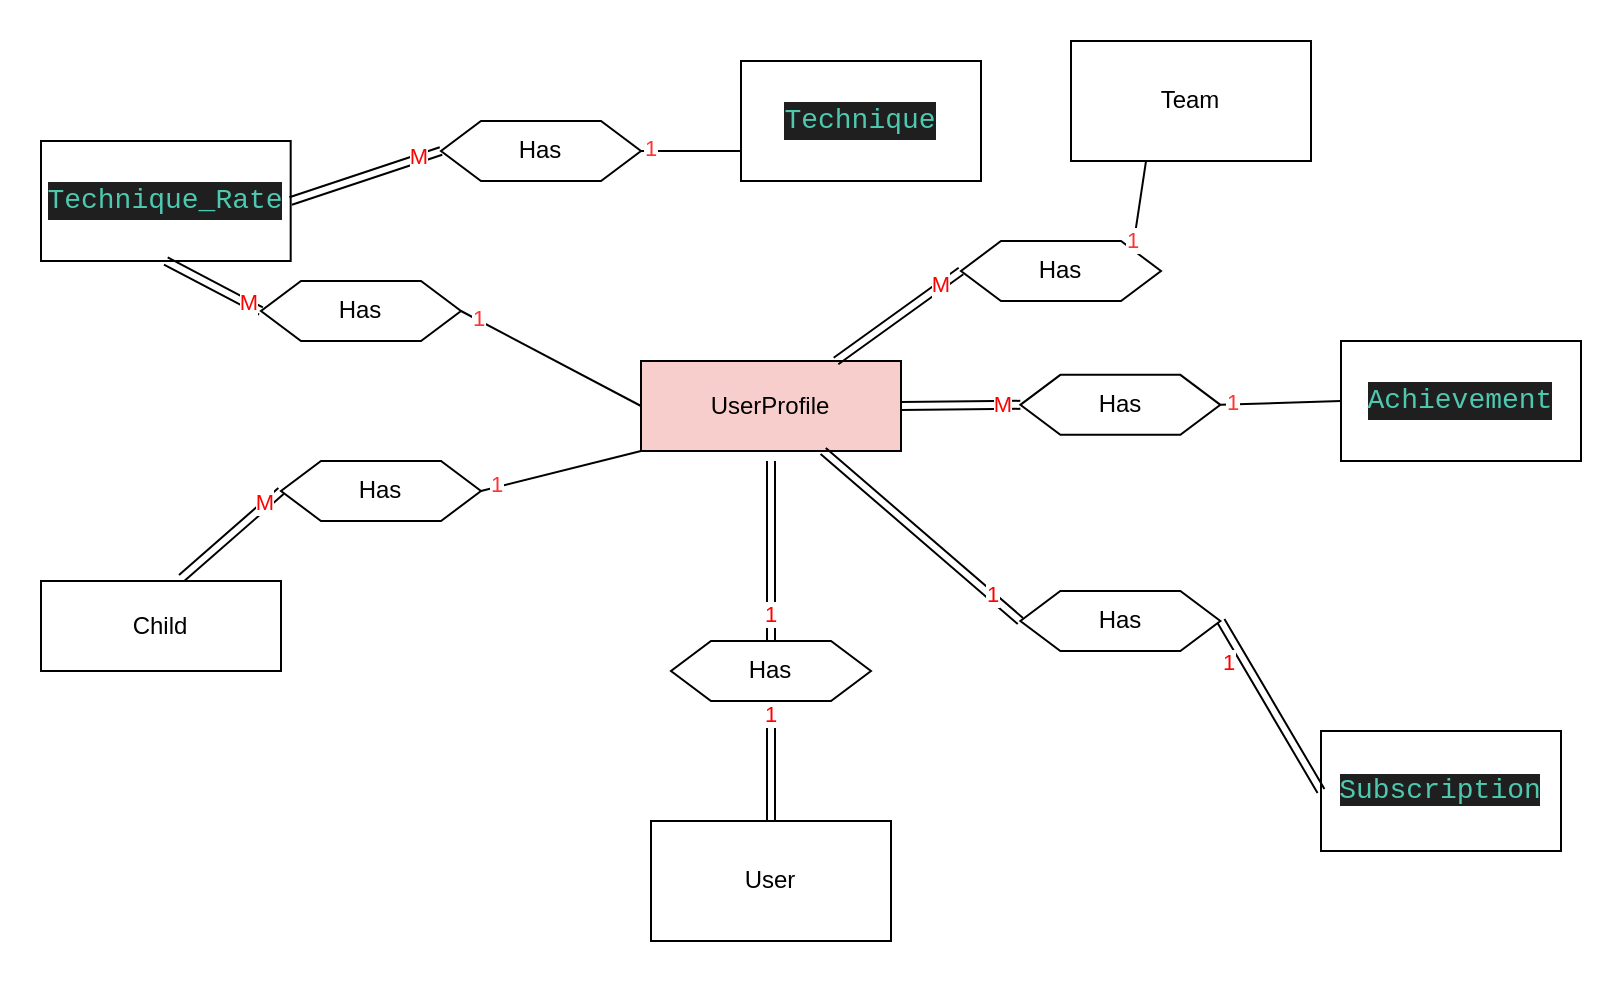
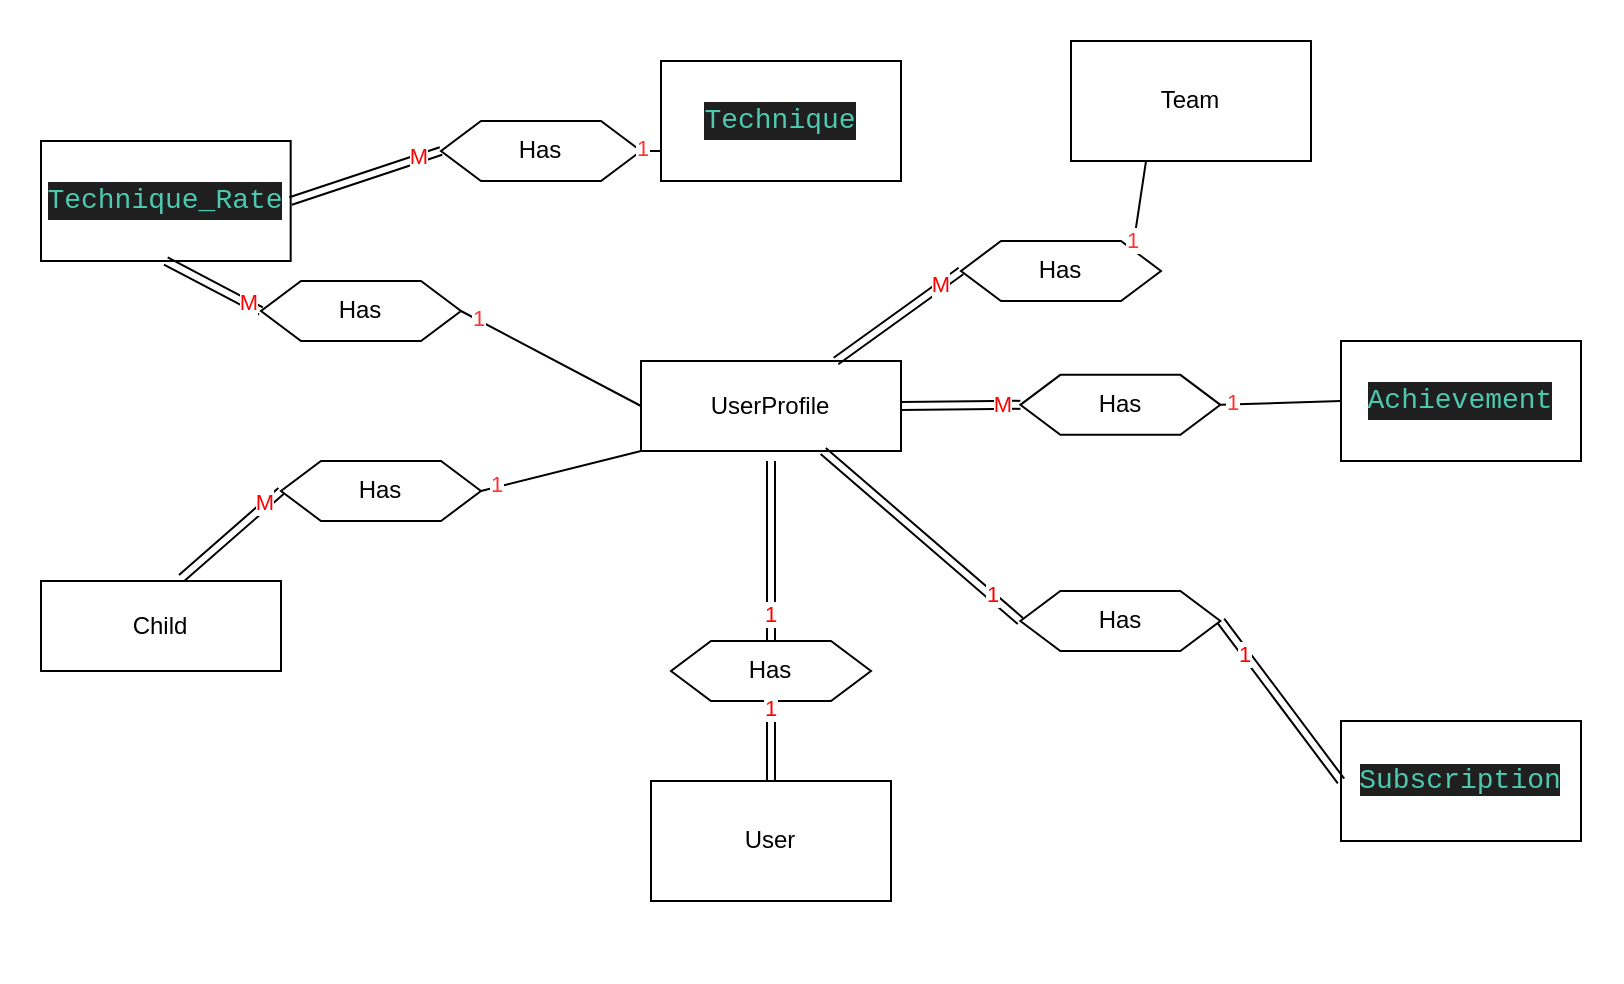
(861, 121) -> (781, 121)
(771, 406) -> (771, 406)
(1441, 791) -> (1461, 781)
(771, 881) -> (771, 841)
